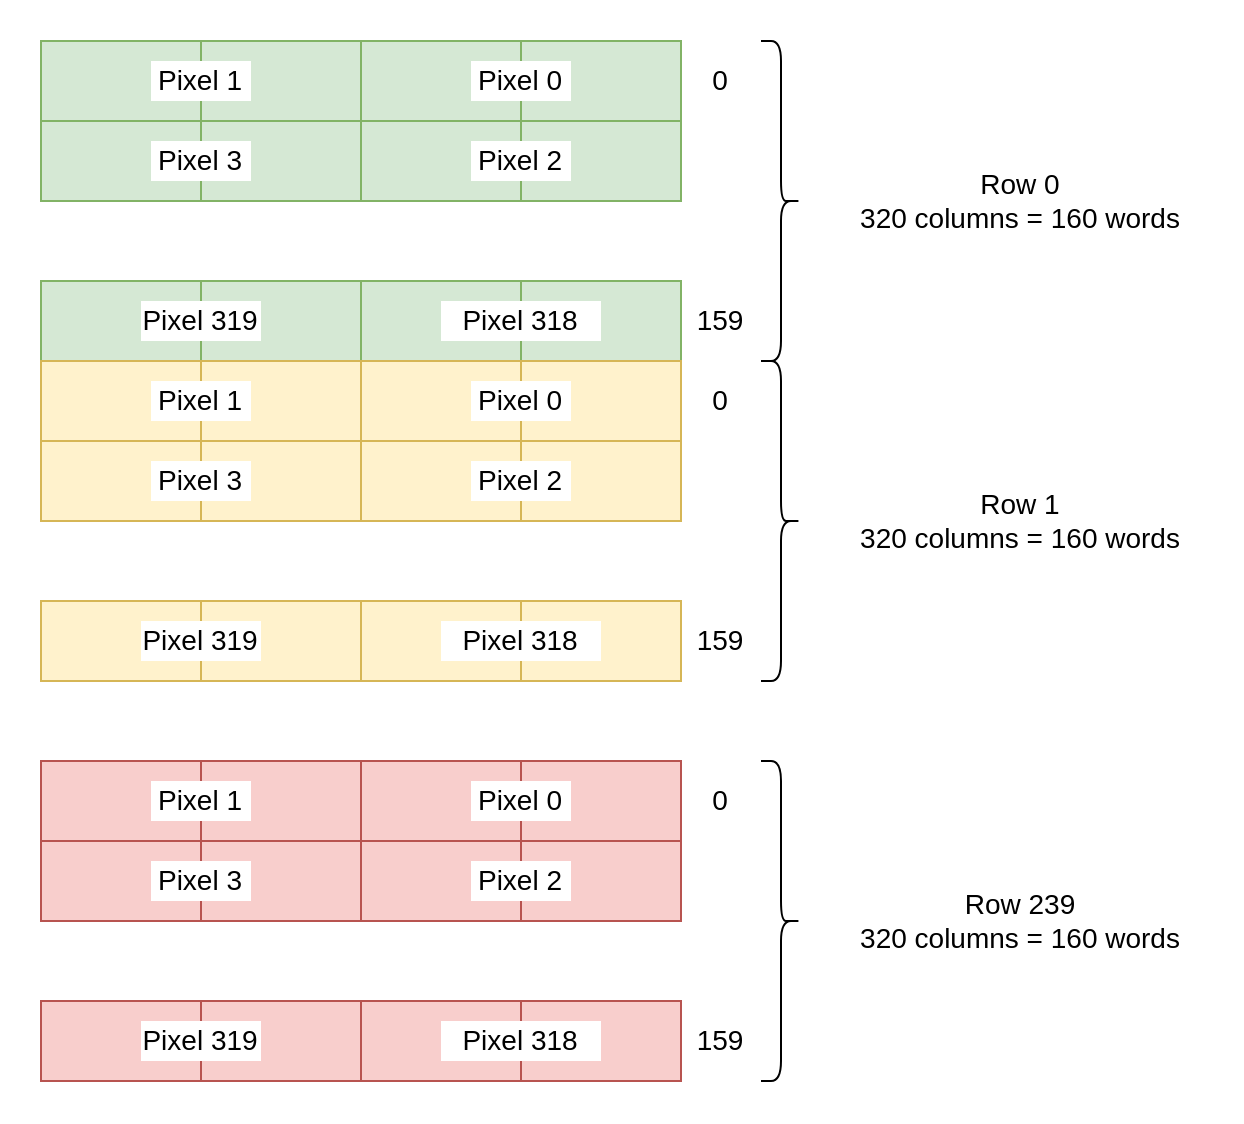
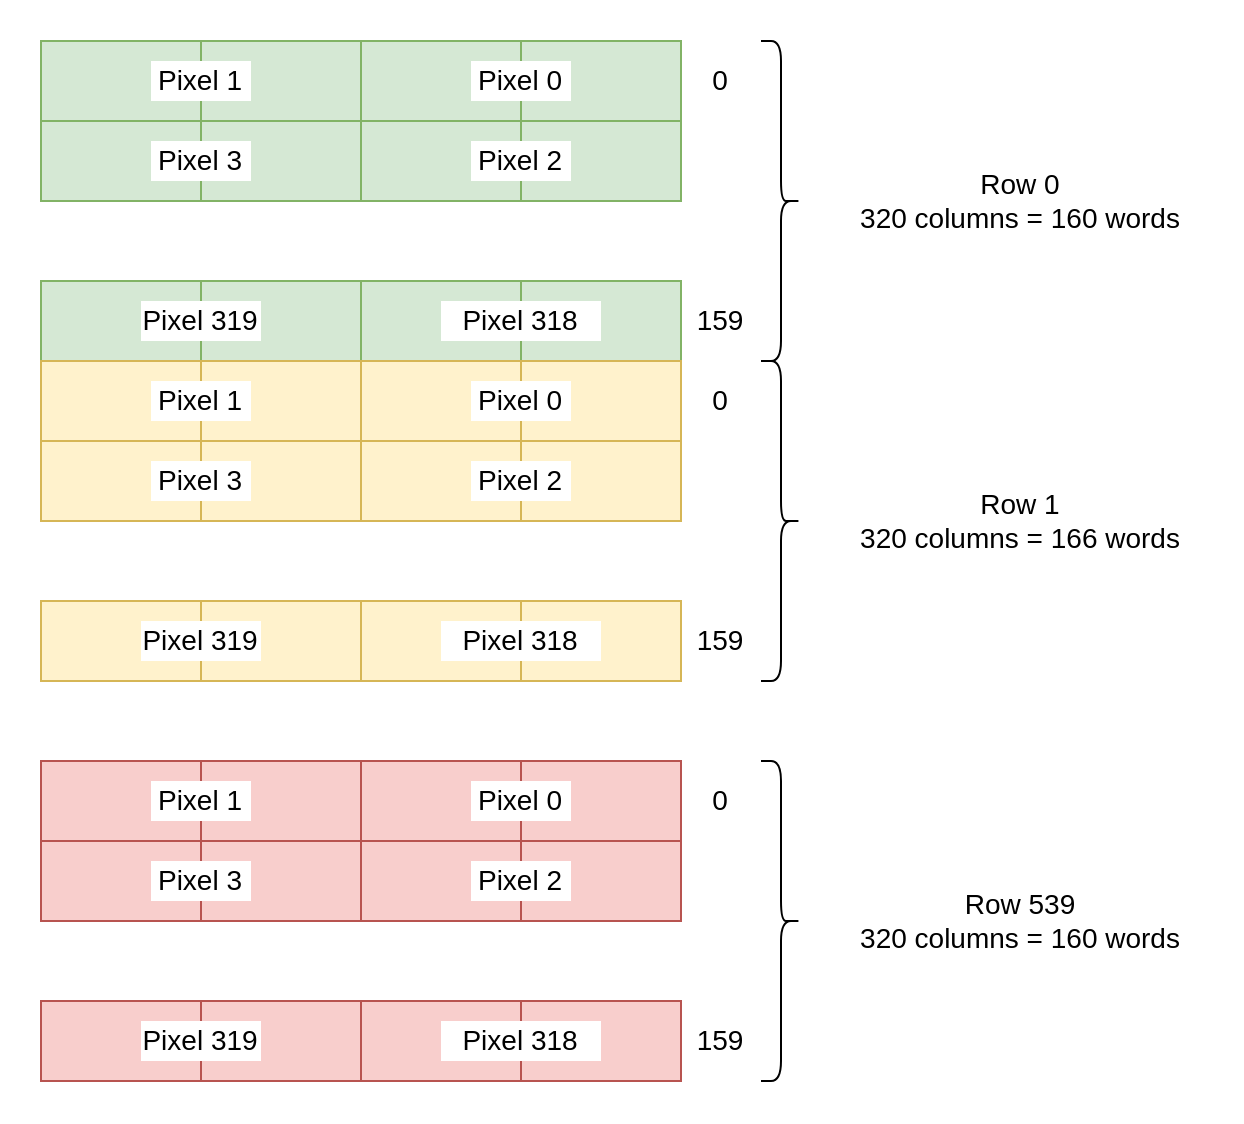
(1021, 521) -> (1021, 521)
(1021, 921) -> (1021, 921)
